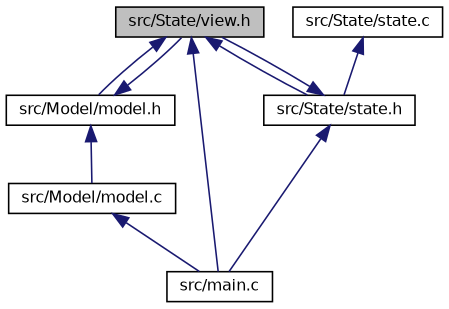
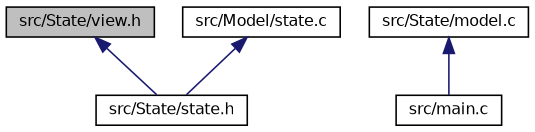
(368, 22) -> (261, 22)
(266, 61) -> none
(91, 110) -> none
(206, 163) -> none
(92, 198) -> (449, 22)
(275, 205) -> none
